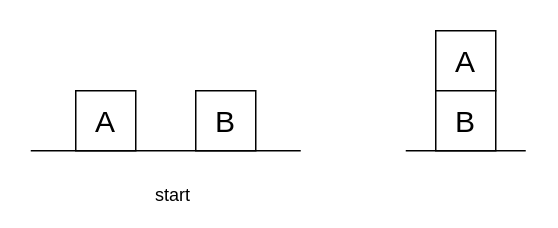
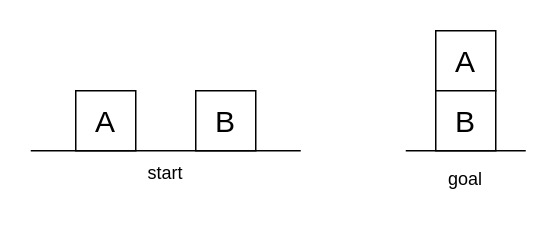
none -> (466, 173)
(173, 196) -> (166, 173)
